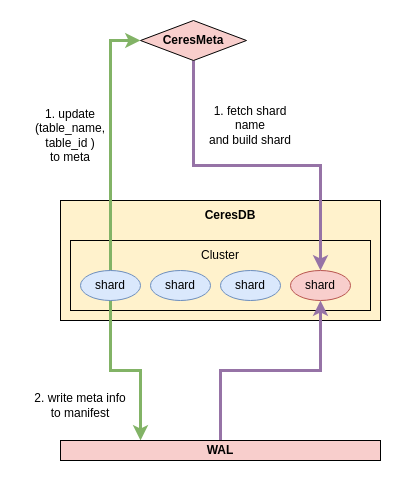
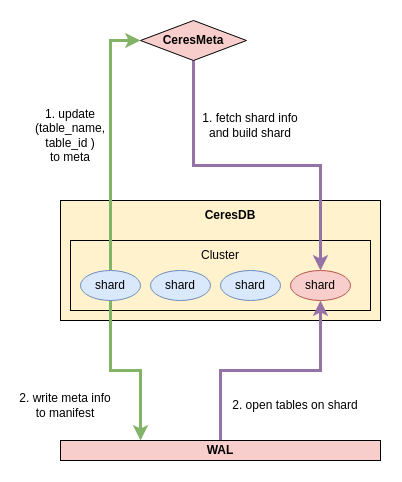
(251, 126) -> (251, 126)
(81, 406) -> (66, 406)
none -> (296, 406)
